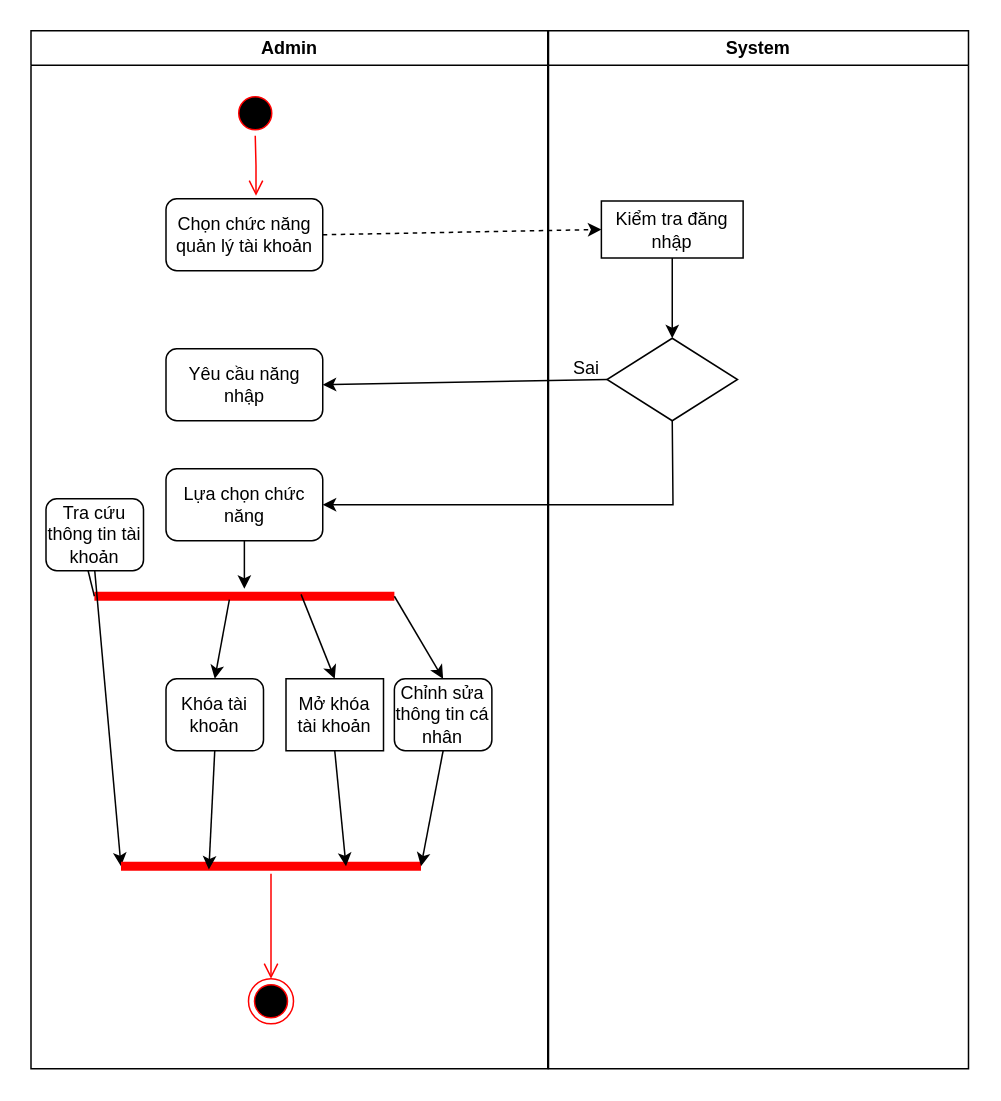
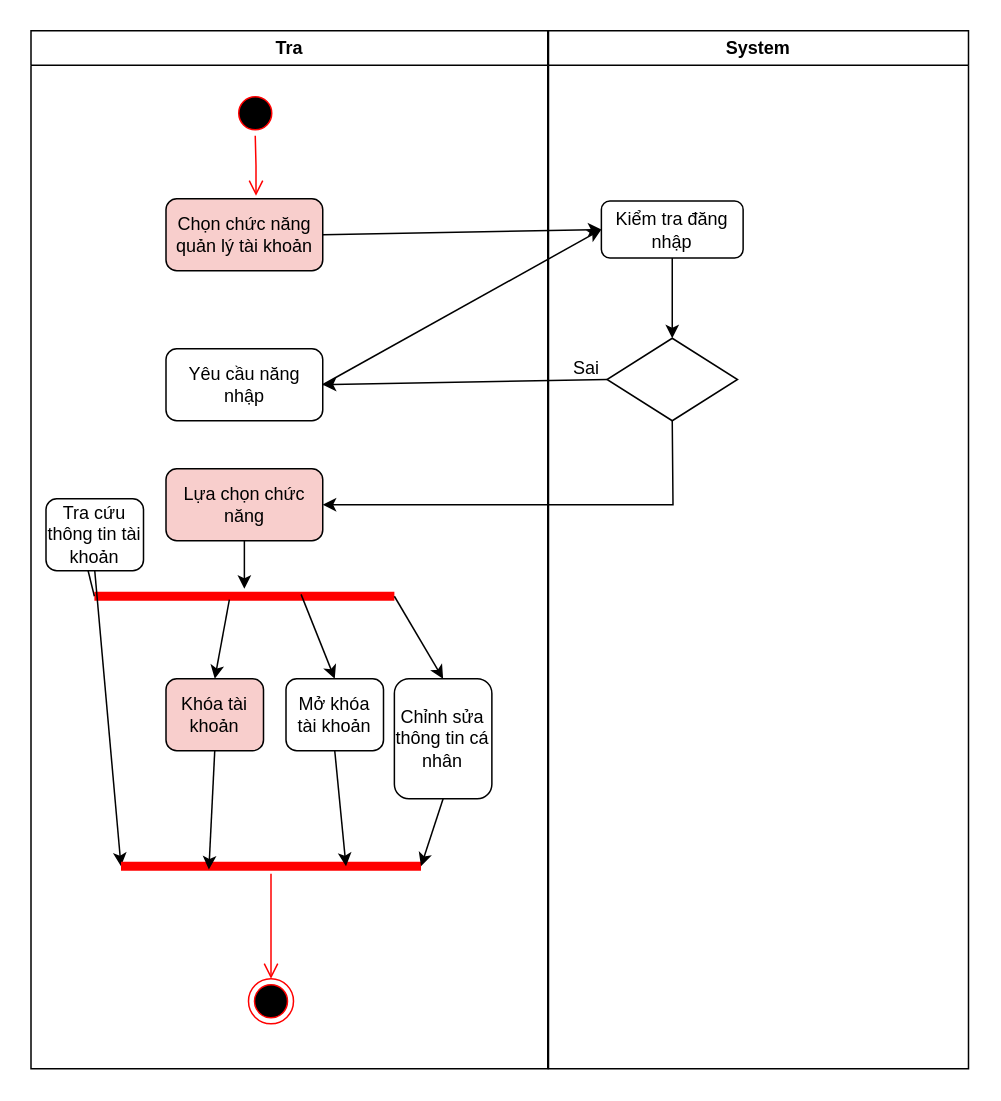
(290, 49) -> (290, 49)
(672, 230) -> (672, 230)
(458, 232) -> (458, 232)
(244, 235) -> (244, 235)
none -> (433, 323)
(244, 505) -> (244, 505)
(215, 715) -> (215, 715)
(335, 715) -> (335, 715)
(443, 715) -> (443, 739)
